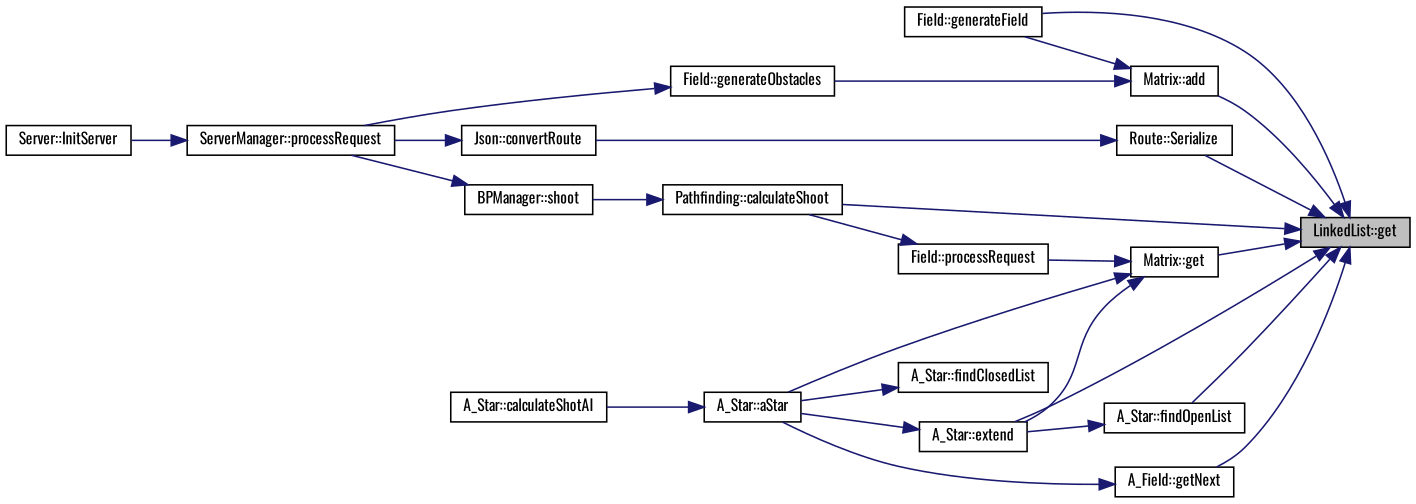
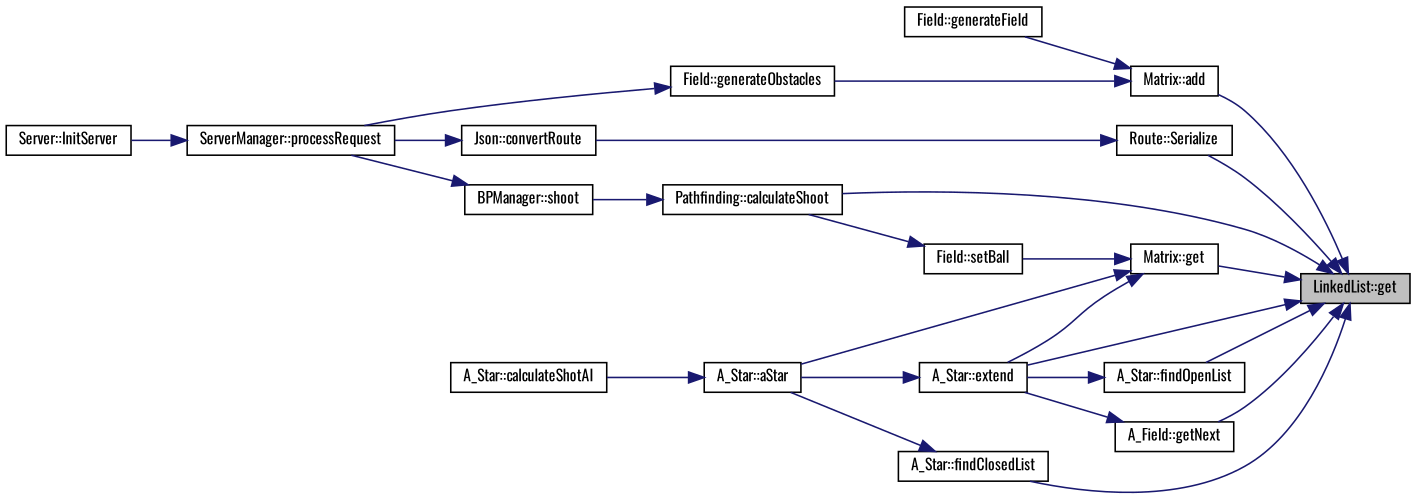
(1234, 46) -> (1228, 474)
(973, 259) -> (973, 259)
(936, 473) -> (1066, 405)
